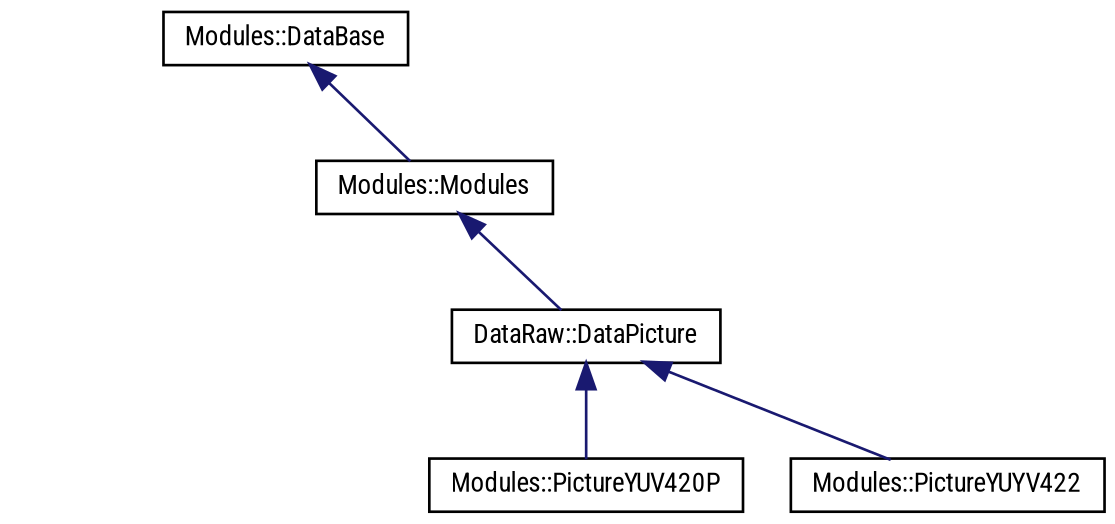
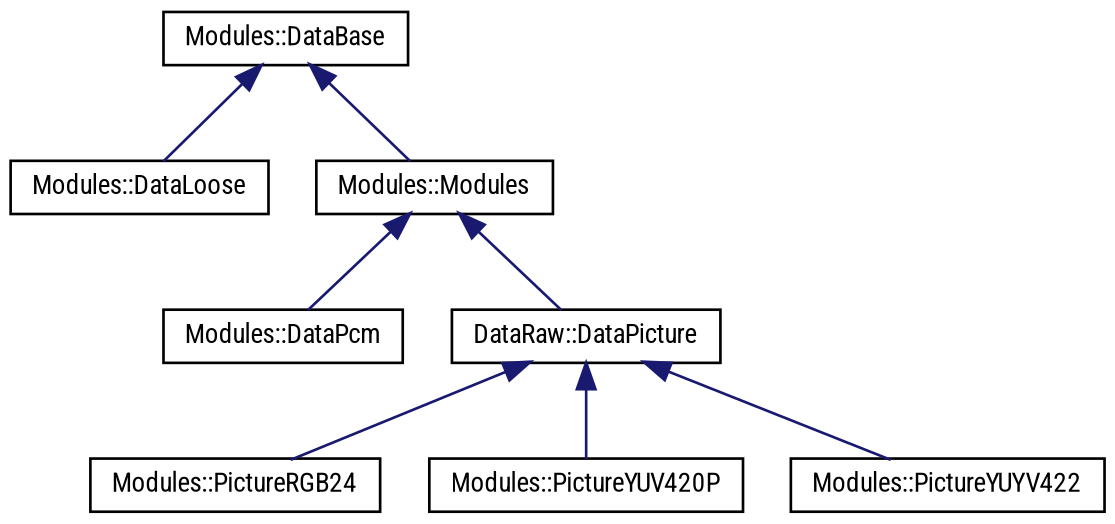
none -> (140, 187)
none -> (283, 336)
none -> (235, 485)
